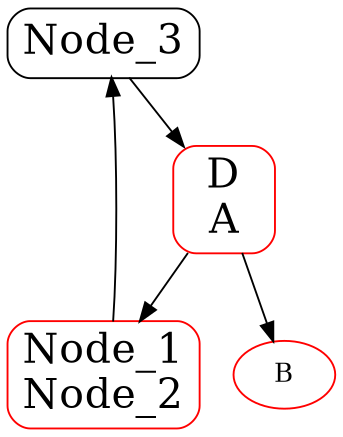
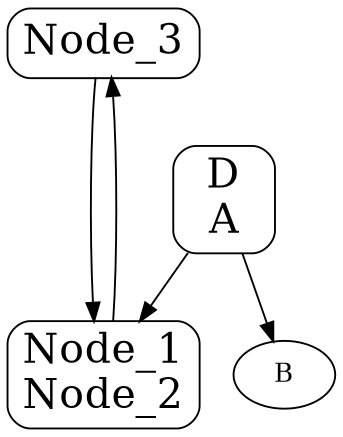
(151, 105) -> (91, 190)
(224, 200) -> (224, 200)
(104, 375) -> (104, 375)
(284, 375) -> (284, 375)
